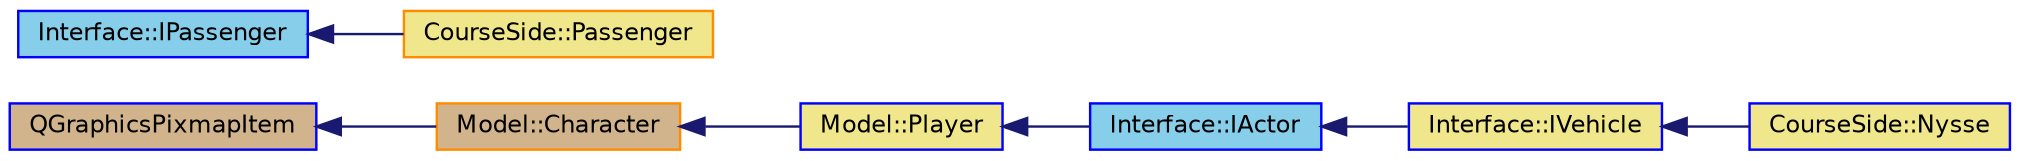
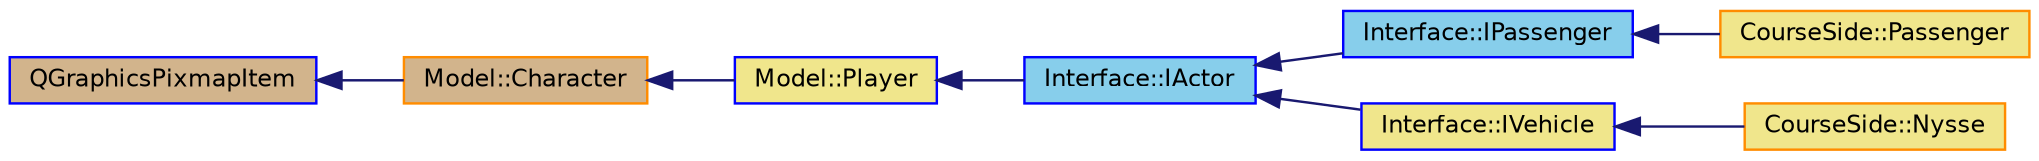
none -> (1312, 57)
(1880, 127) -> (1875, 127)
